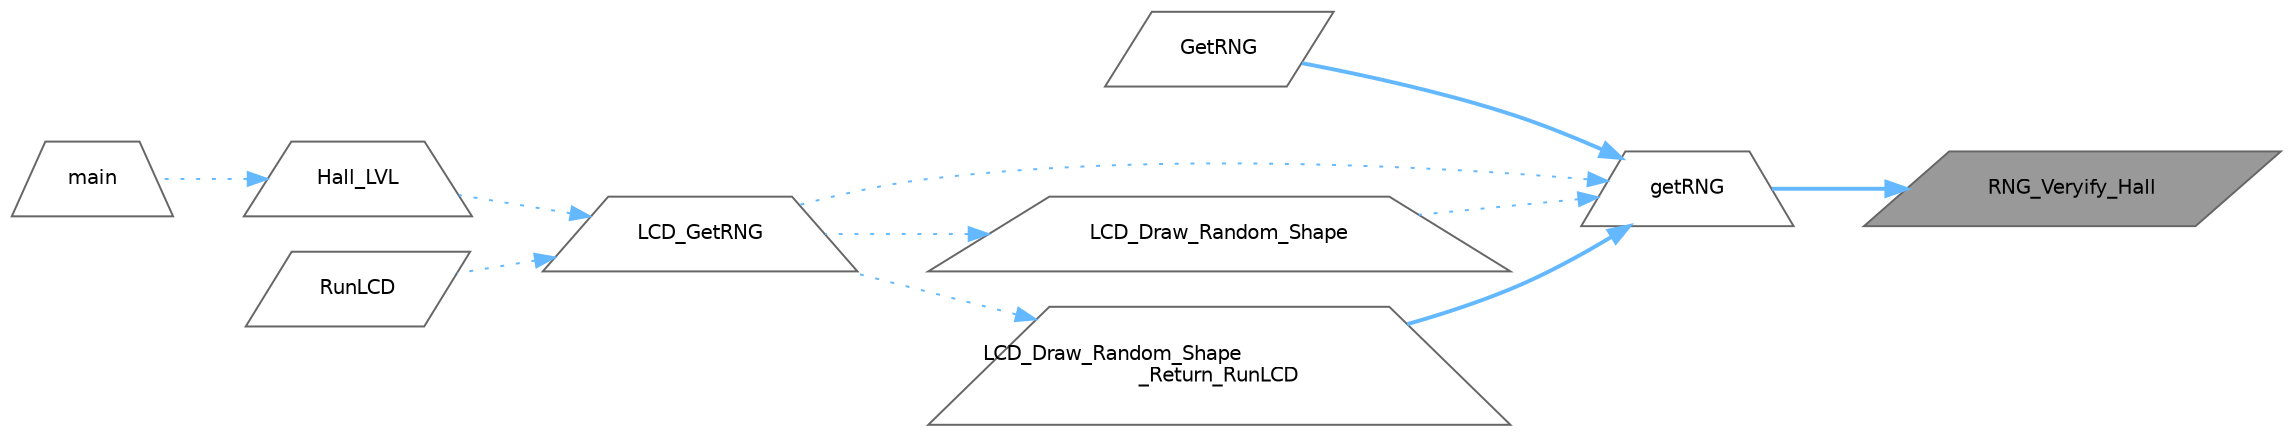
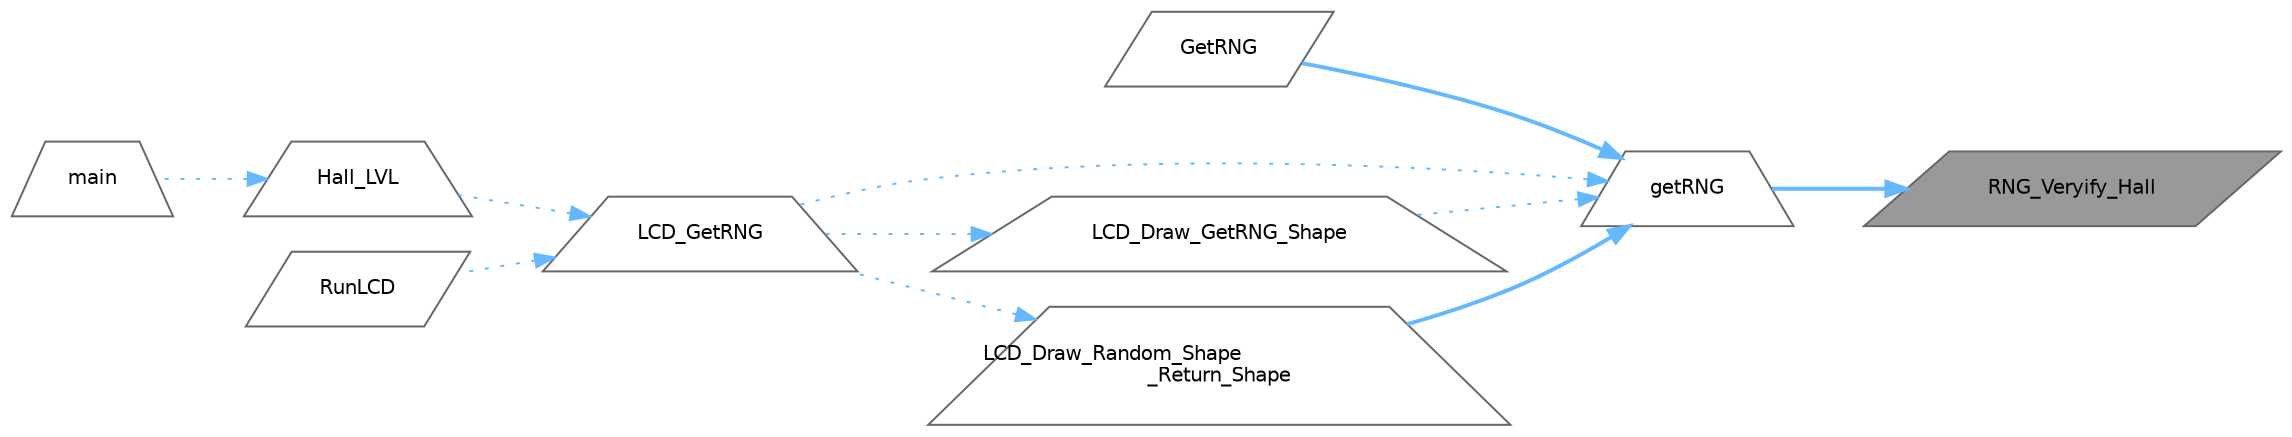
(1219, 234) -> (1219, 234)
(1219, 366) -> (1219, 366)
